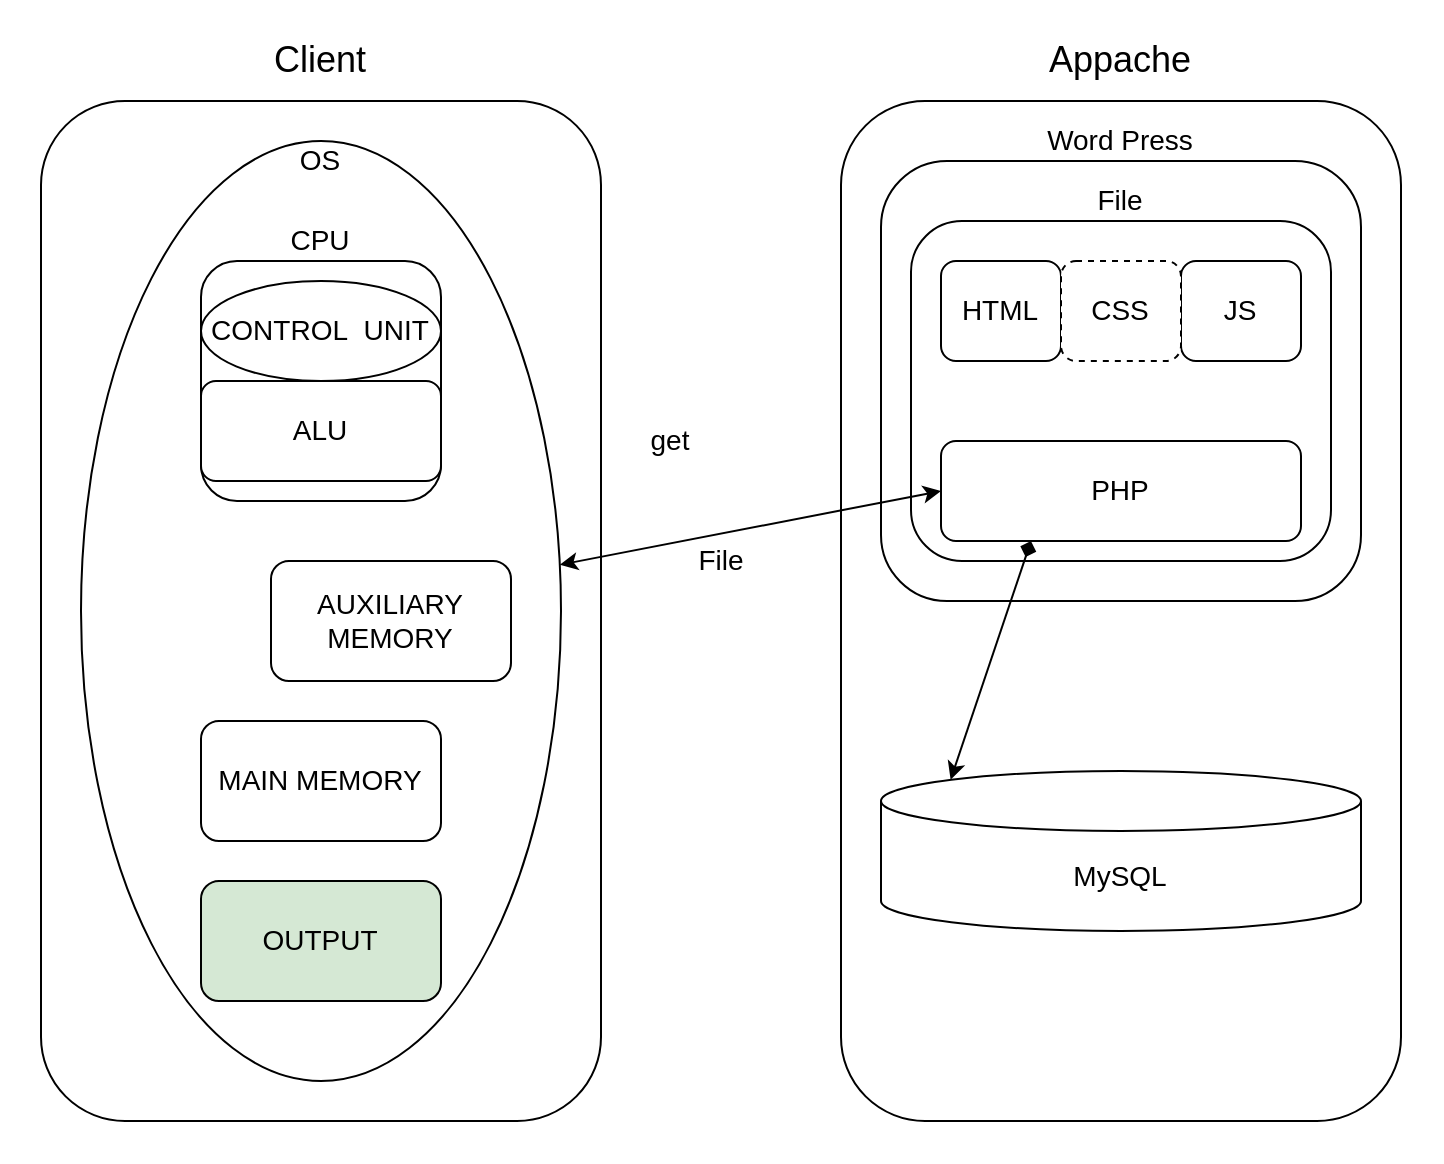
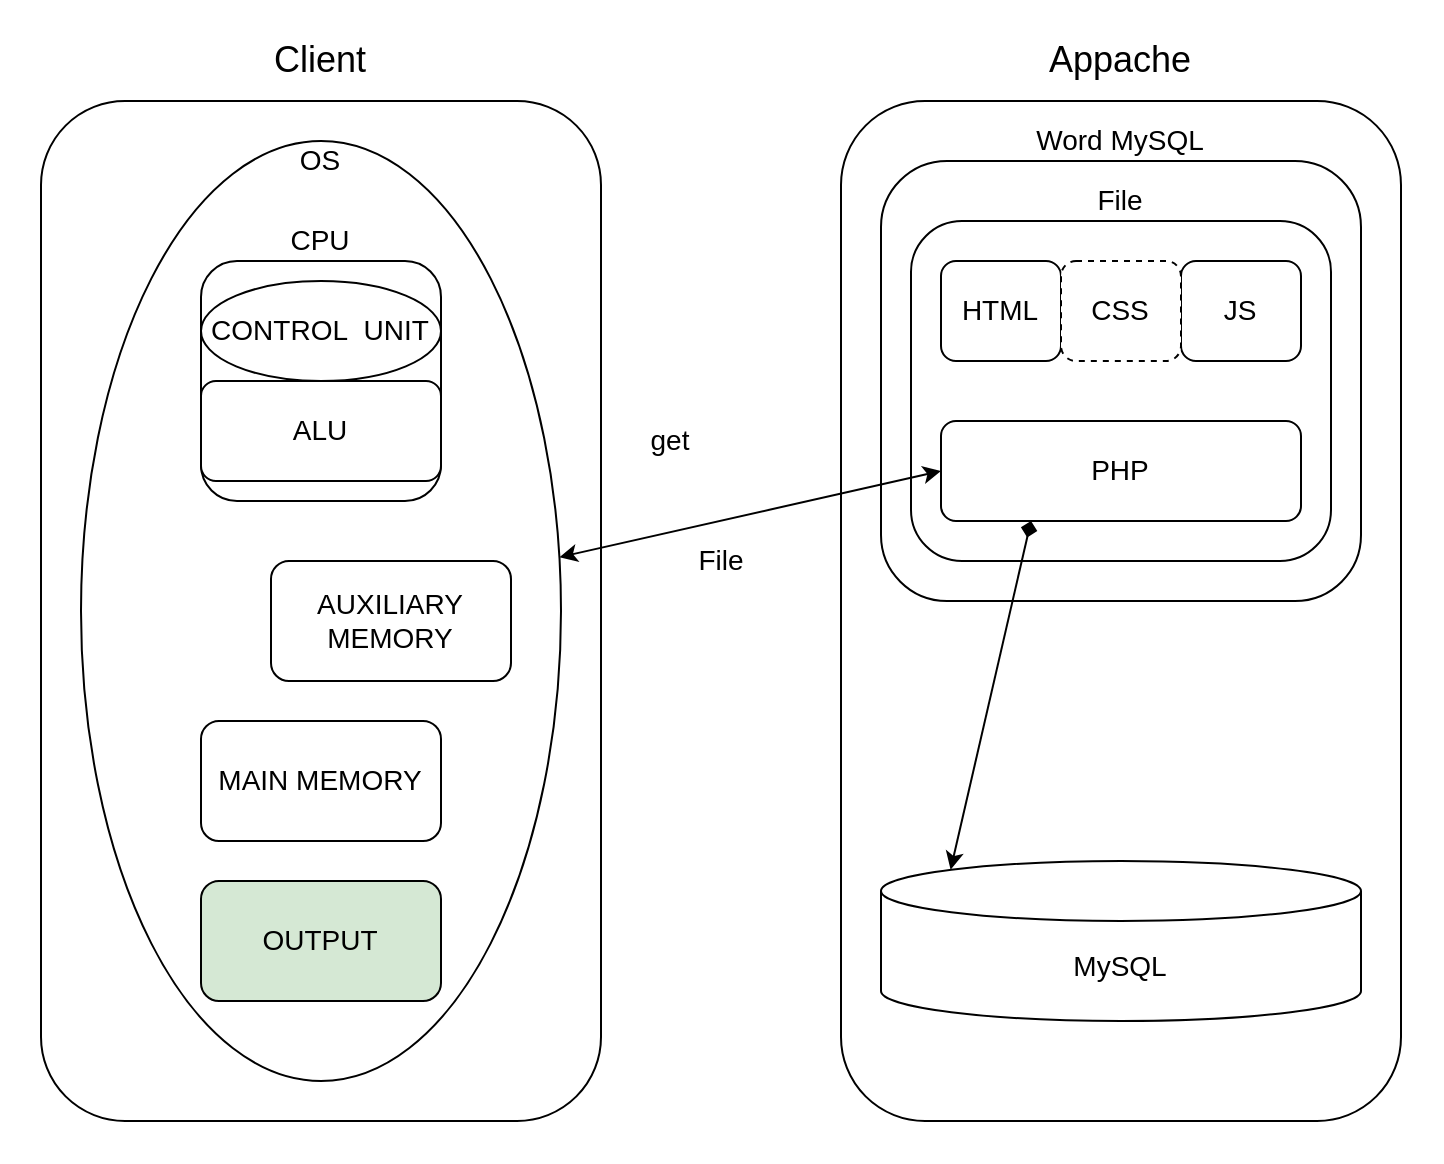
(1121, 141) -> (1121, 141)
(1121, 491) -> (1121, 471)
(1121, 851) -> (1121, 941)
